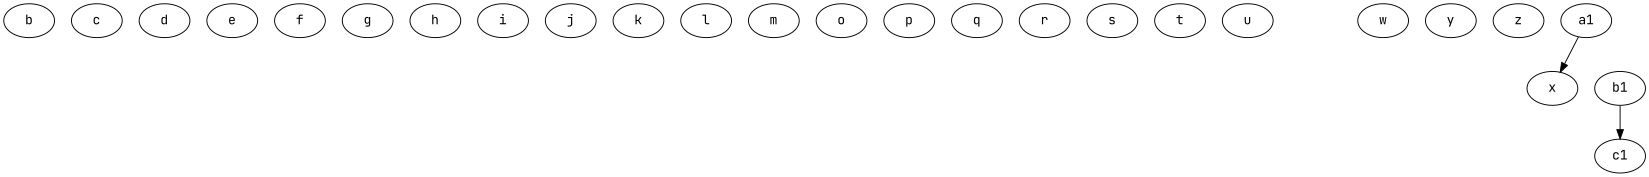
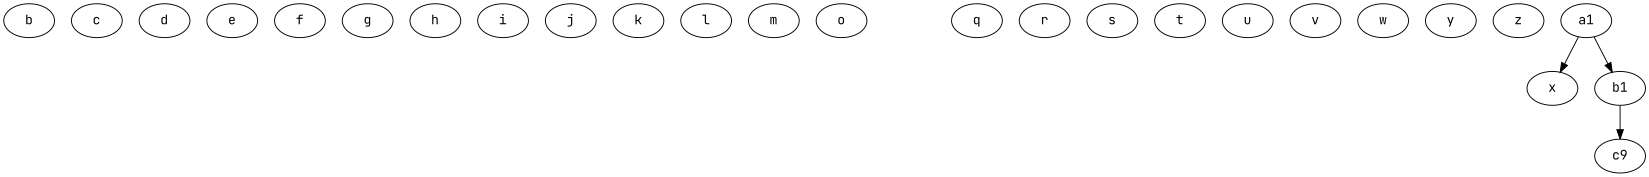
(909, 21) -> none
none -> (1315, 21)
none -> (1601, 50)
(1620, 156) -> (1620, 156)
